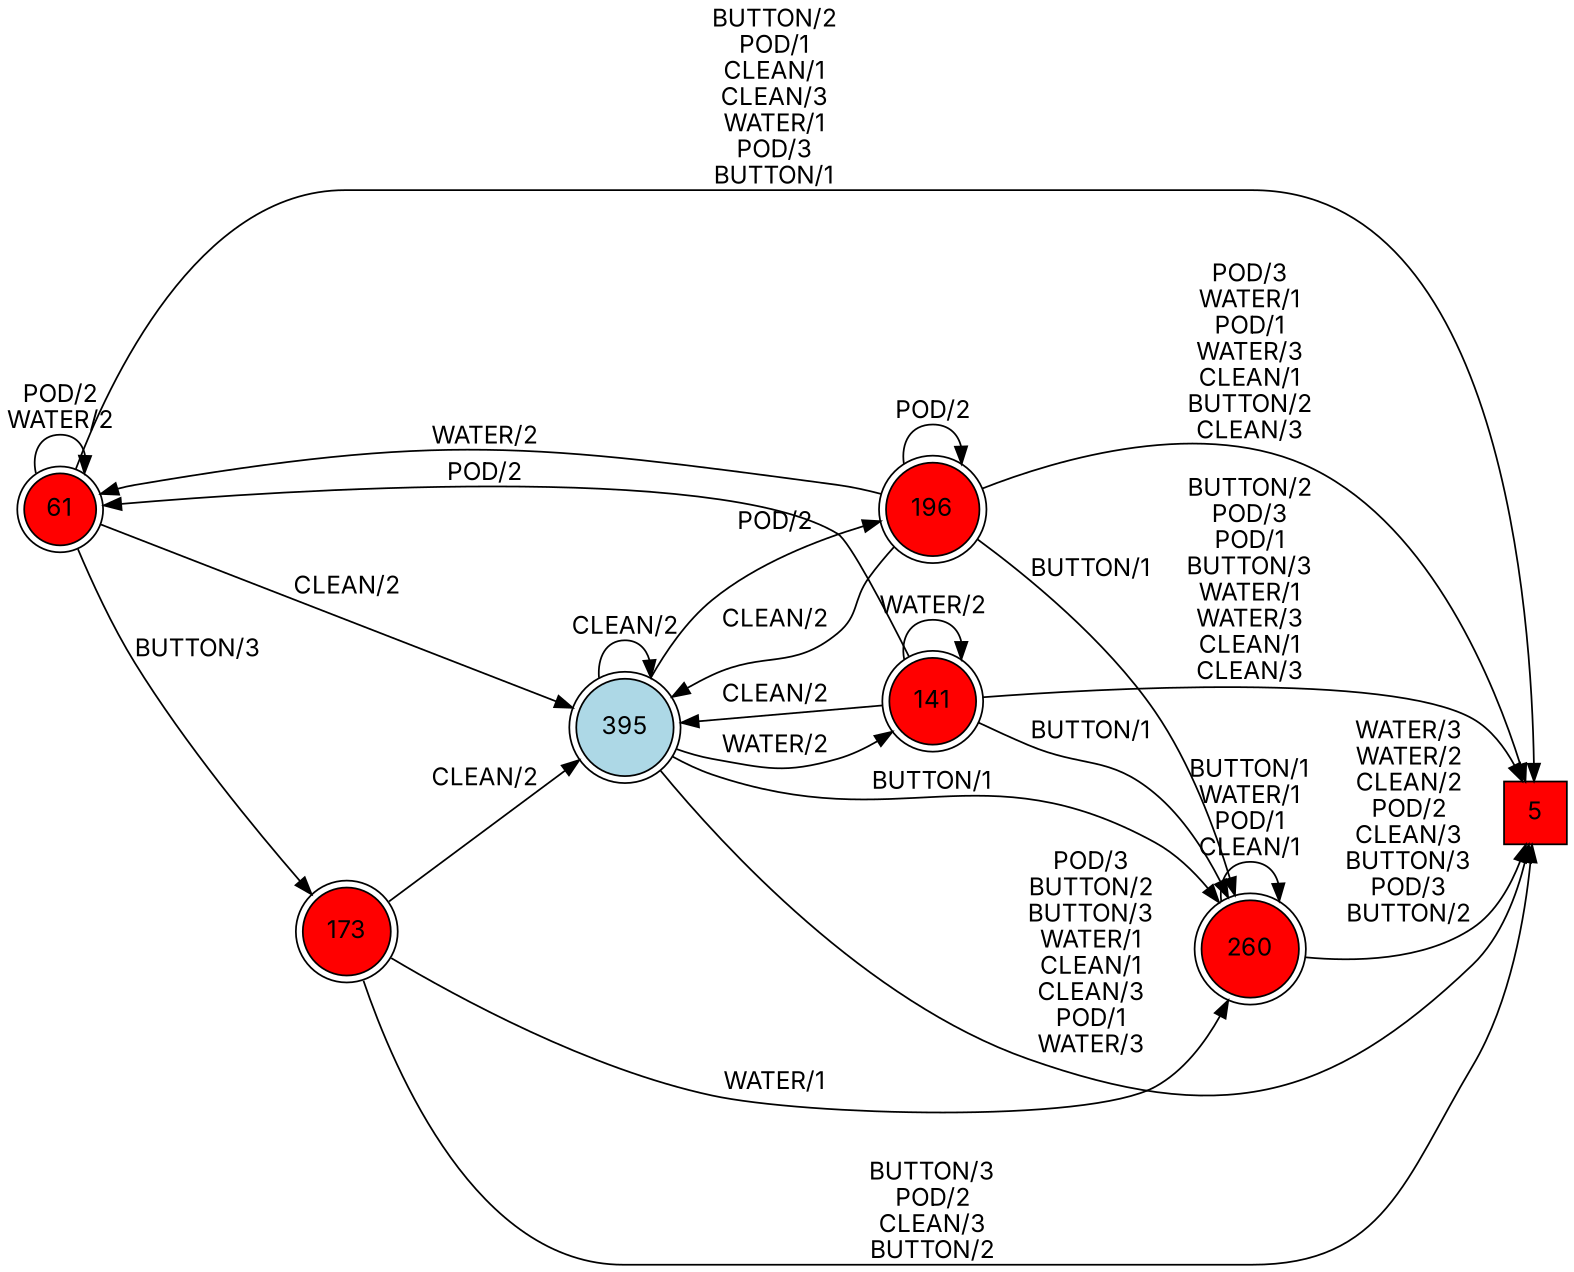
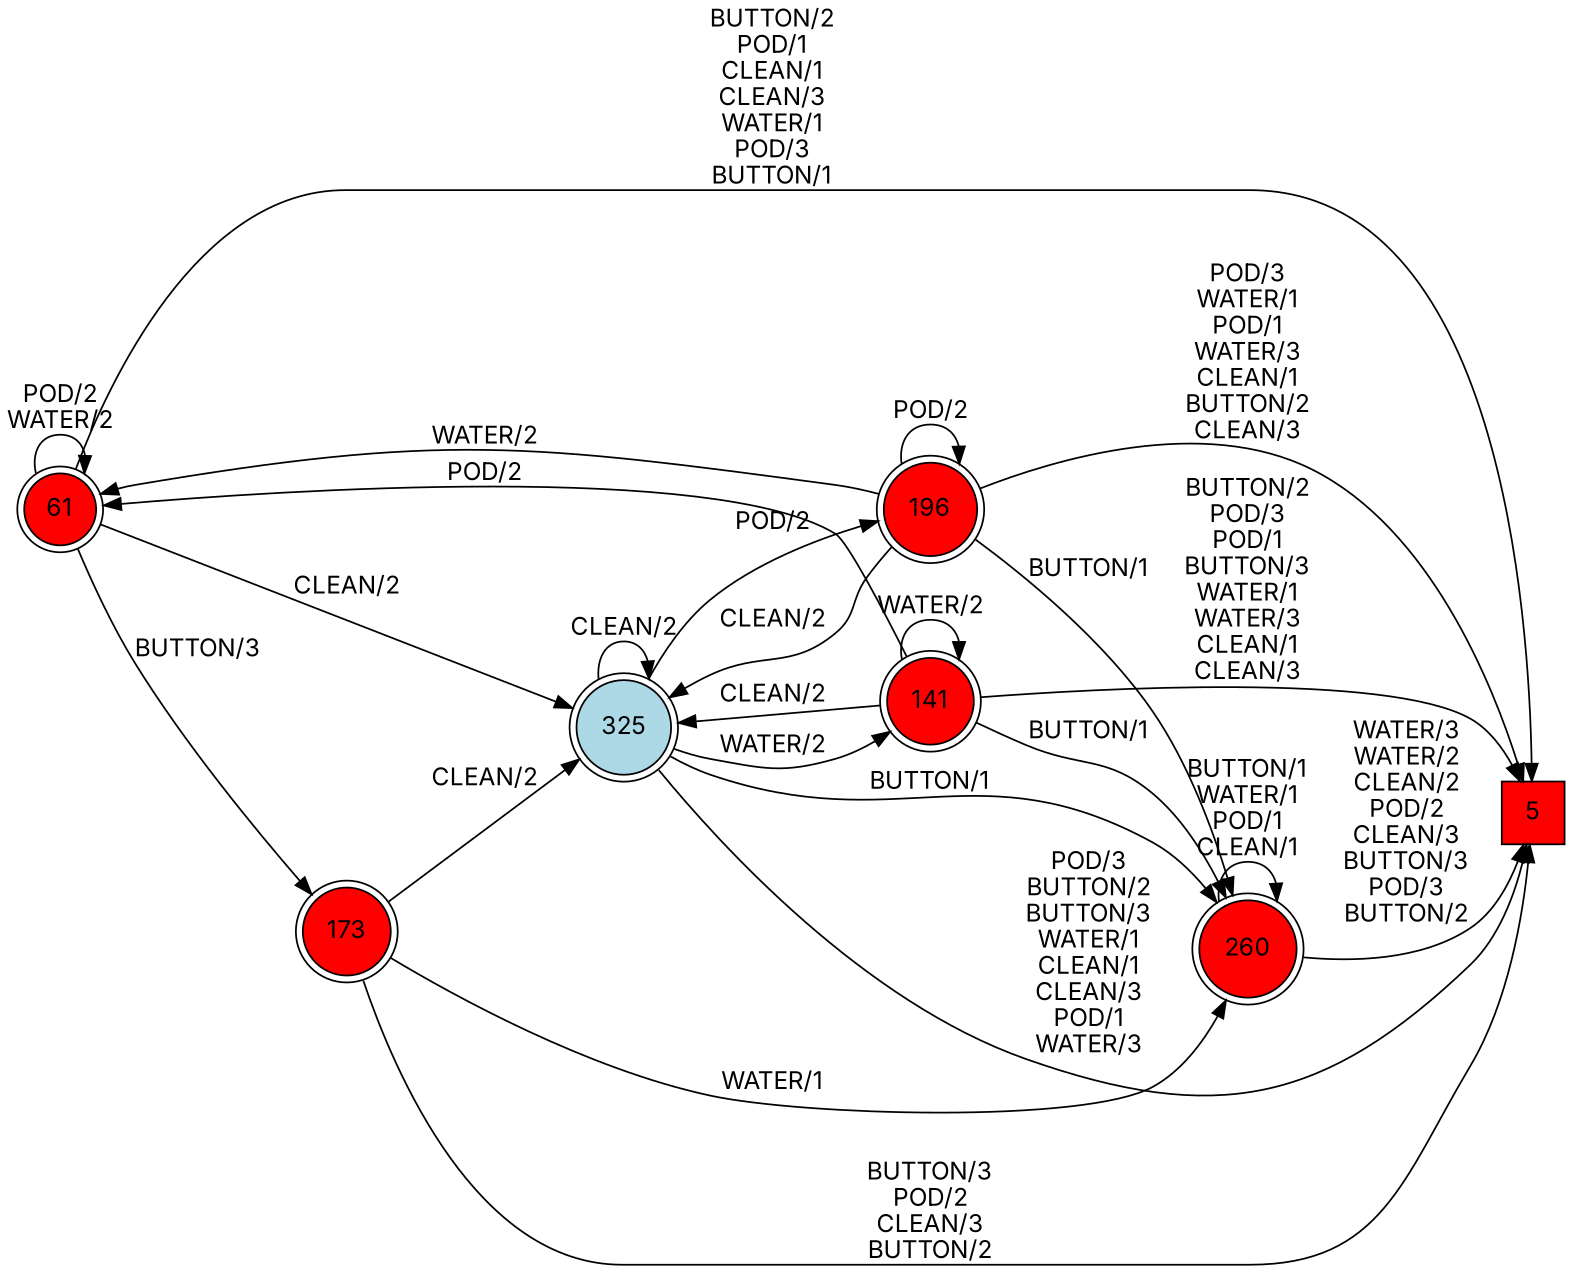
(625, 727) -> (624, 727)
